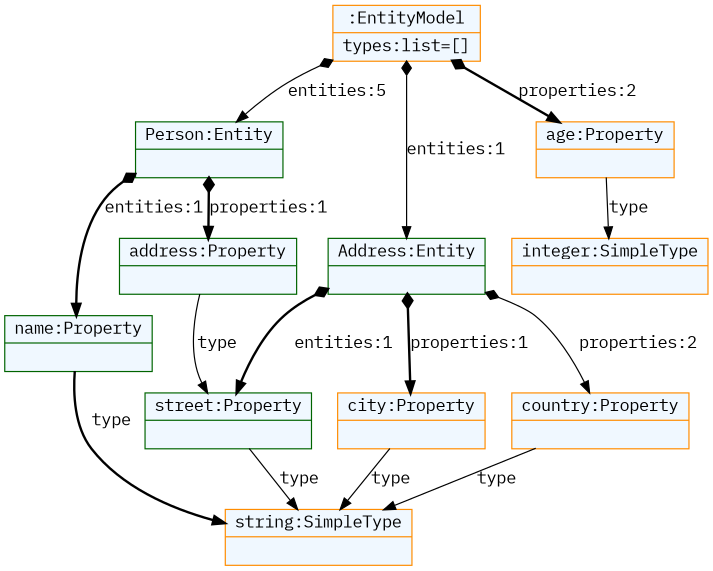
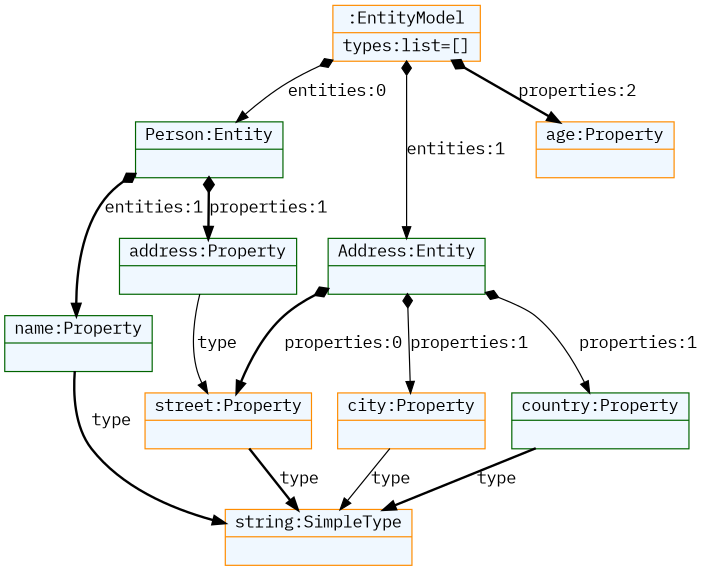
(337, 92) -> (337, 92)
(610, 266) -> none
(344, 344) -> (344, 344)
(638, 344) -> (638, 344)
(409, 345) -> (409, 345)
(228, 421) -> (228, 421)
(600, 421) -> (600, 421)
(270, 474) -> (270, 474)
(465, 477) -> (465, 477)
